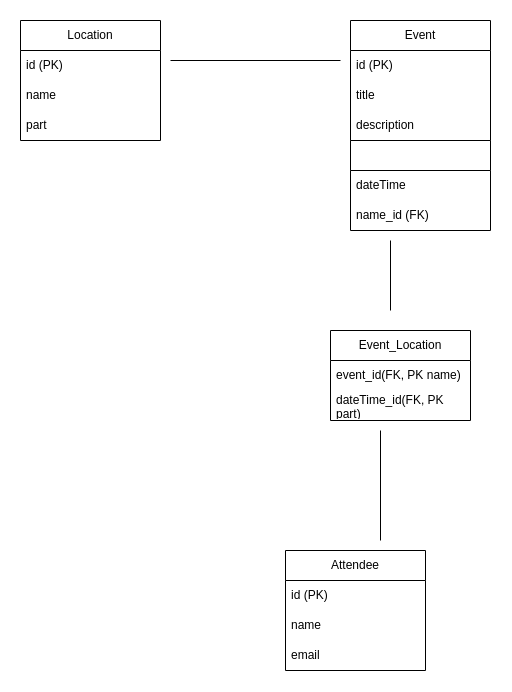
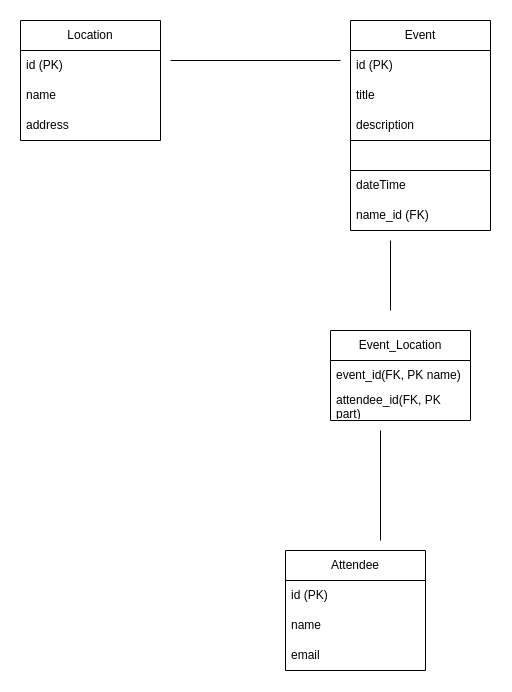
(40, 126) -> (50, 126)
(402, 406) -> (402, 406)
